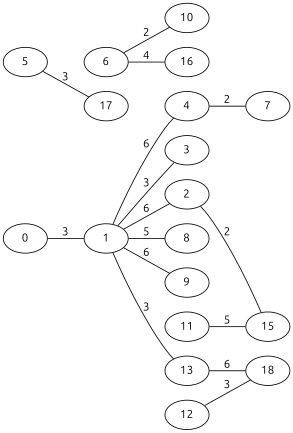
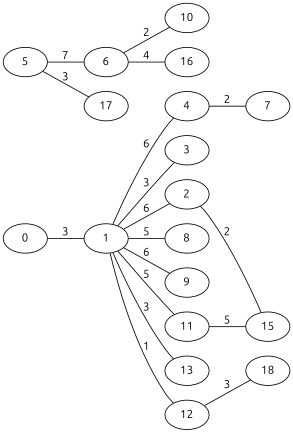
none -> (66, 62)
none -> (146, 283)
none -> (134, 332)
(227, 371) -> none
